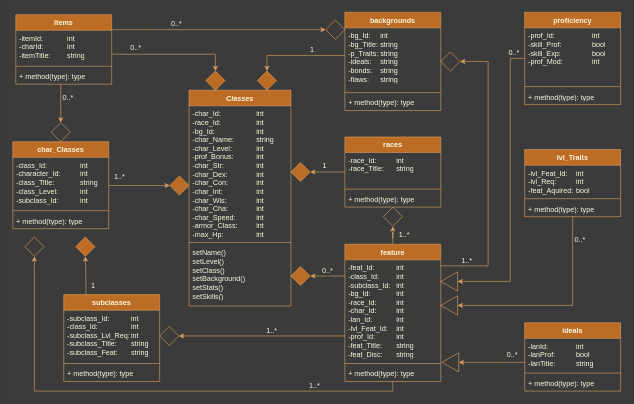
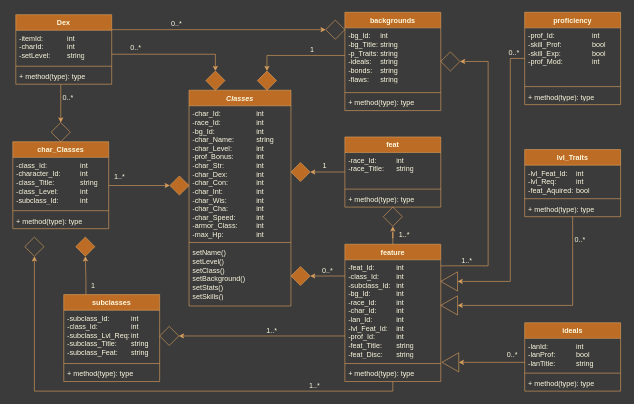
(63, 23) -> (63, 23)
(51, 47) -> (50, 47)
(393, 146) -> (393, 146)
